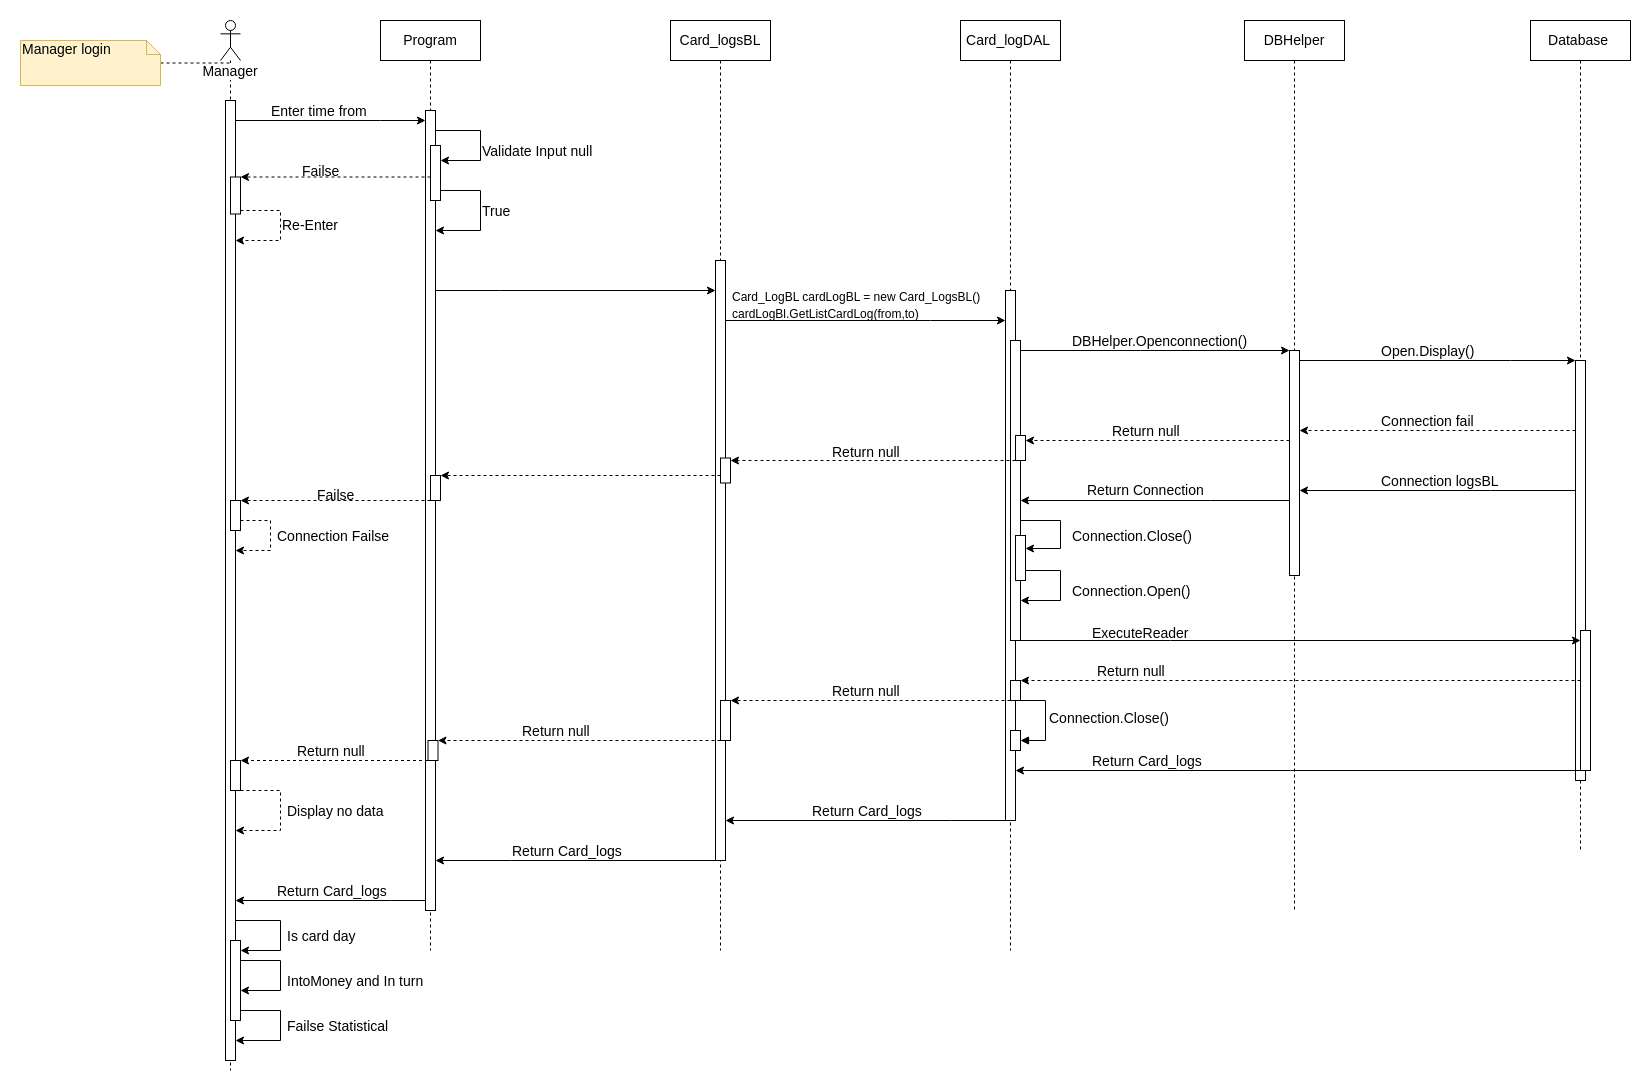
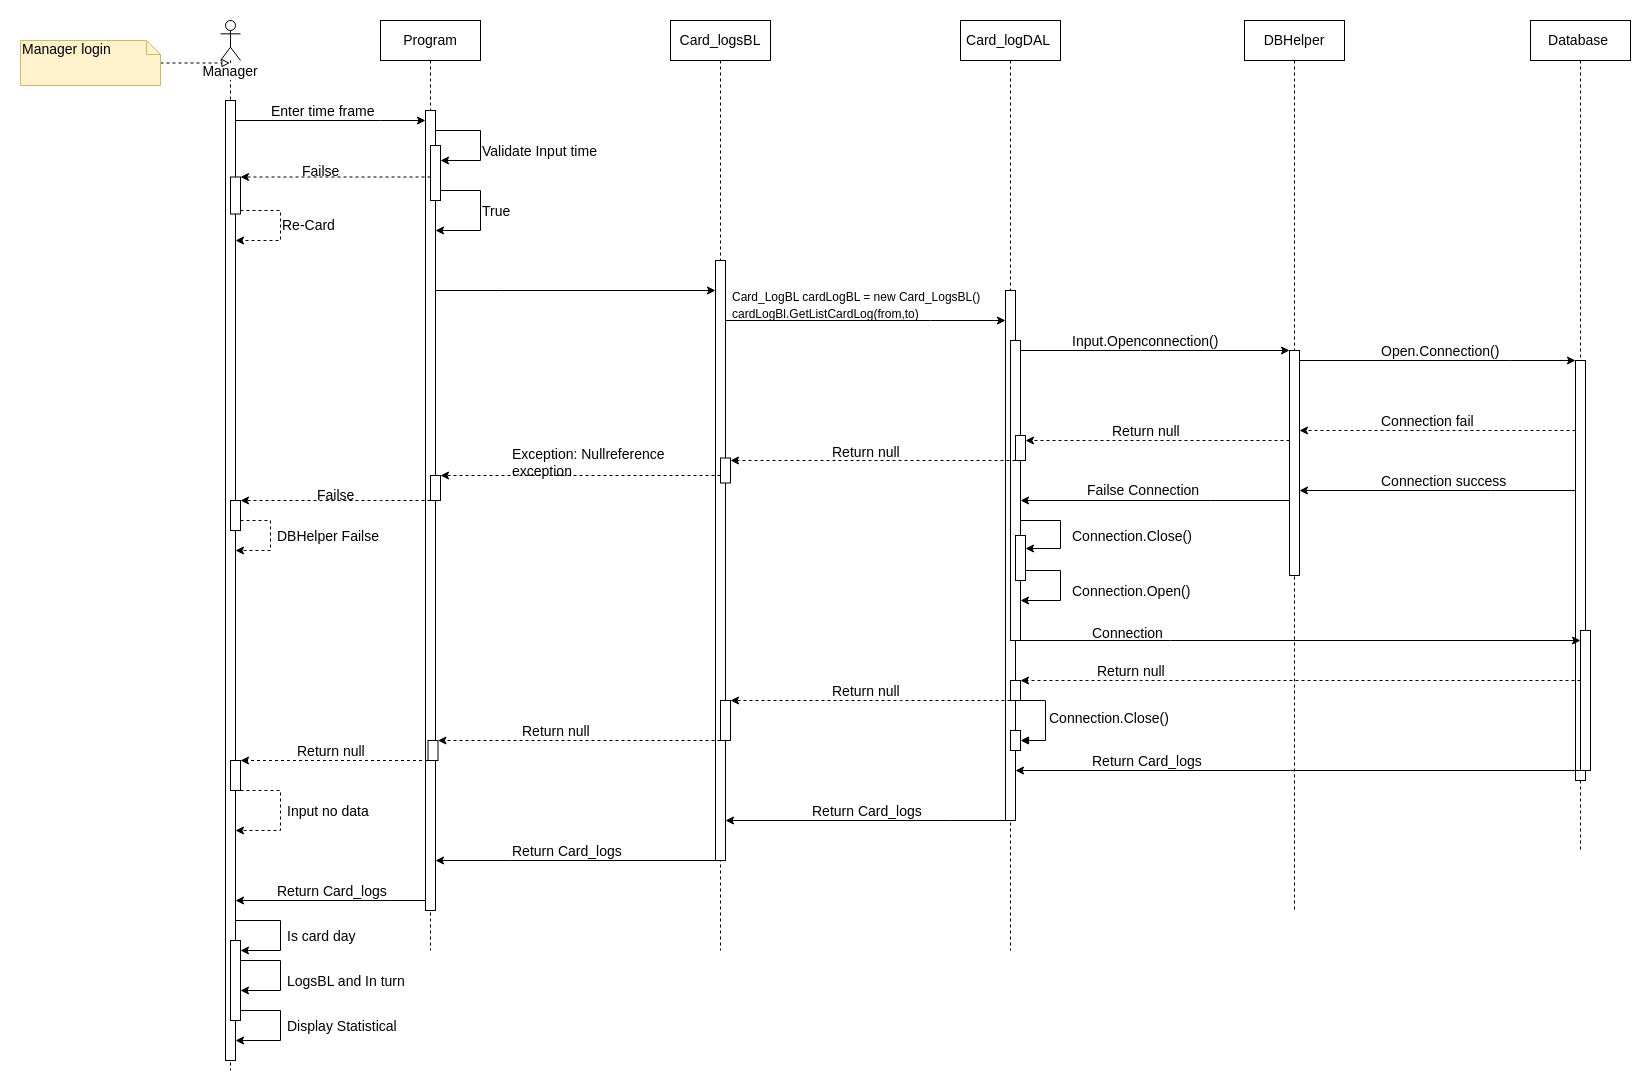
(223, 63) -> (220, 63)
(325, 112) -> (329, 112)
(546, 152) -> (548, 152)
(314, 226) -> (310, 226)
(1165, 342) -> (1155, 342)
(1431, 352) -> (1445, 352)
none -> (586, 458)
(1443, 482) -> (1448, 482)
(1151, 491) -> (1147, 491)
(337, 537) -> (329, 537)
(1143, 634) -> (1130, 634)
(339, 812) -> (335, 812)
(364, 982) -> (353, 982)
(347, 1027) -> (351, 1027)
